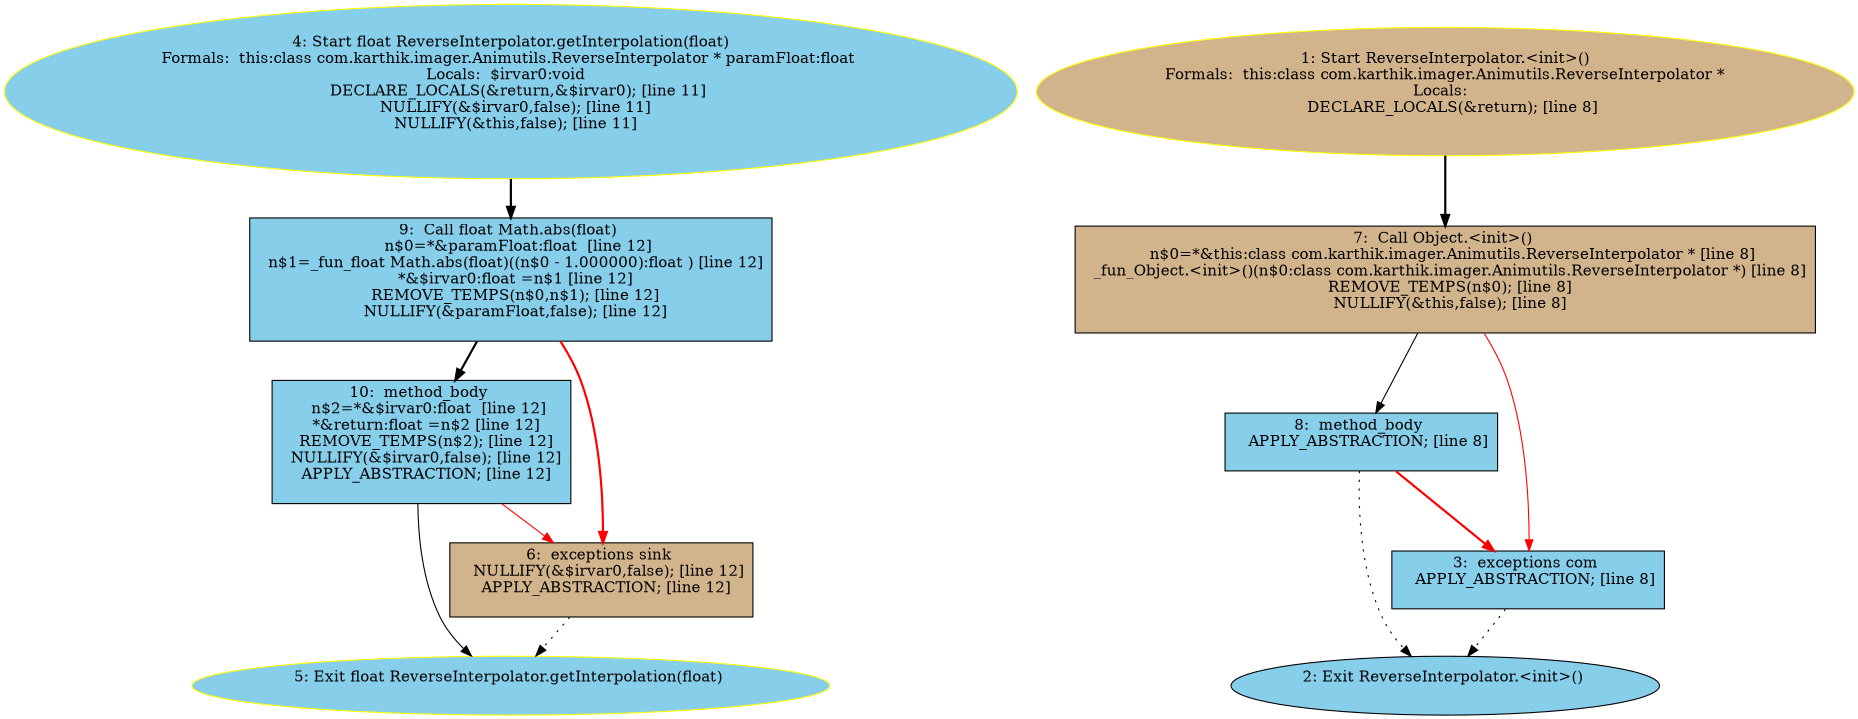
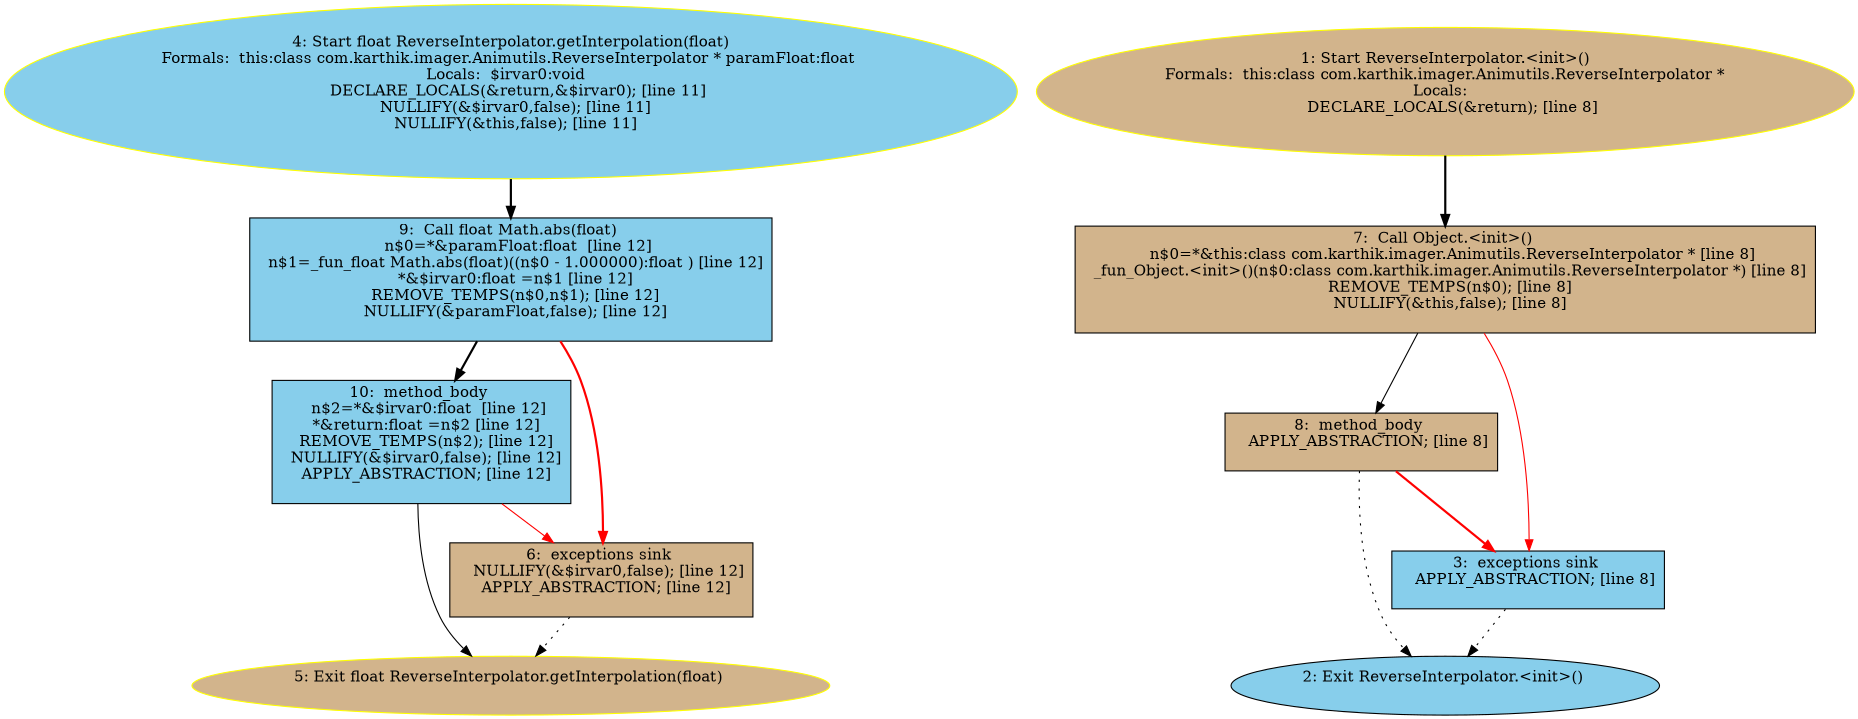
(1361, 442) -> (1361, 442)
(1528, 580) -> (1528, 580)
(511, 686) -> (511, 686)
